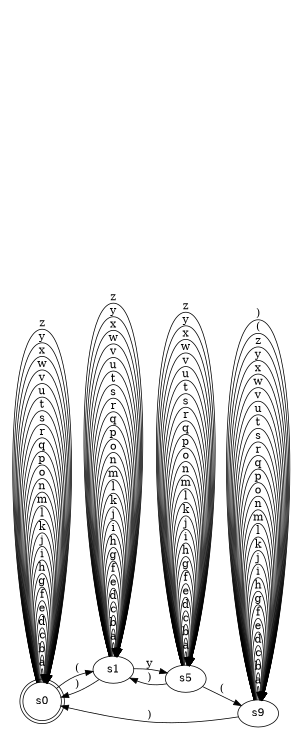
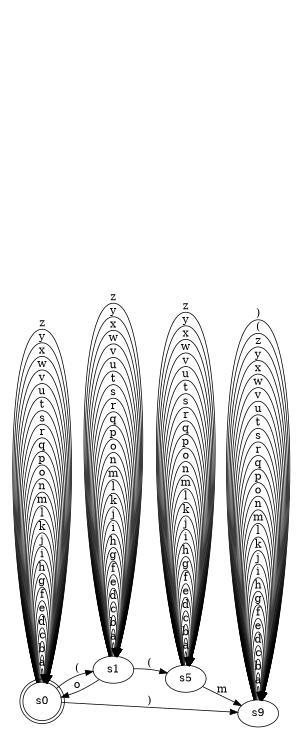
(150, 664) -> (150, 664)
(77, 685) -> (77, 685)
(152, 685) -> none
(222, 690) -> (222, 690)
(153, 722) -> (146, 707)
